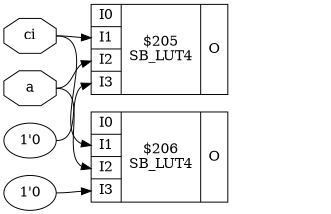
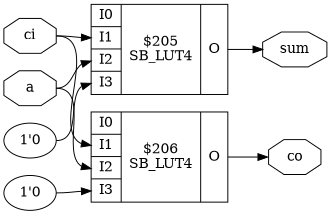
none -> (295, 49)
none -> (295, 157)
